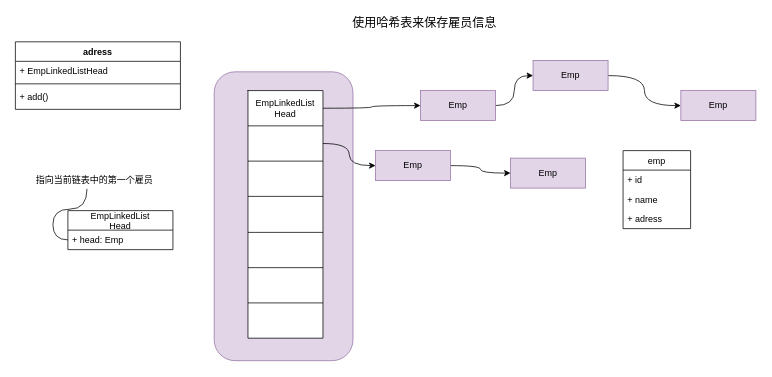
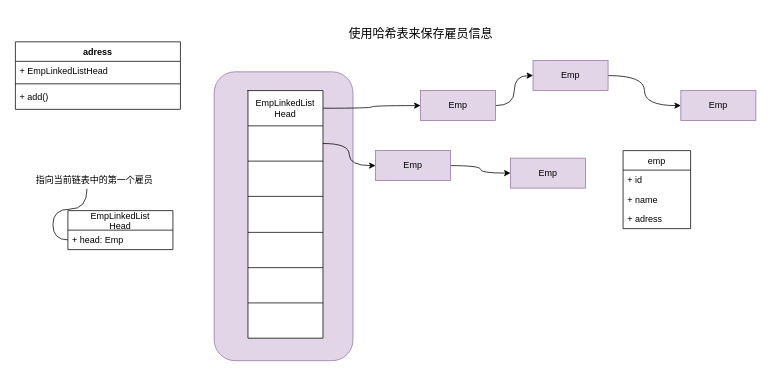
(424, 23) -> (420, 34)
